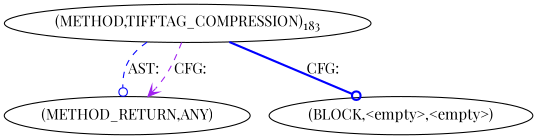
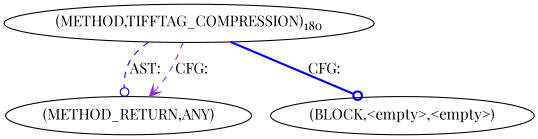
(312, 22) -> (313, 22)
